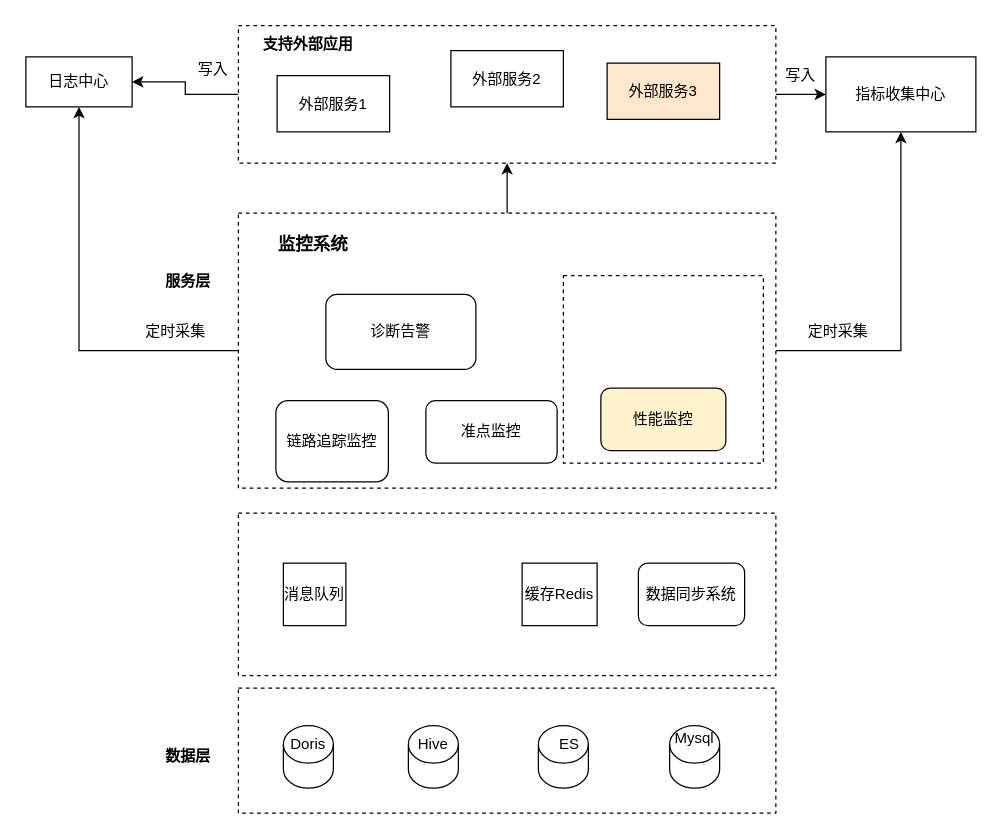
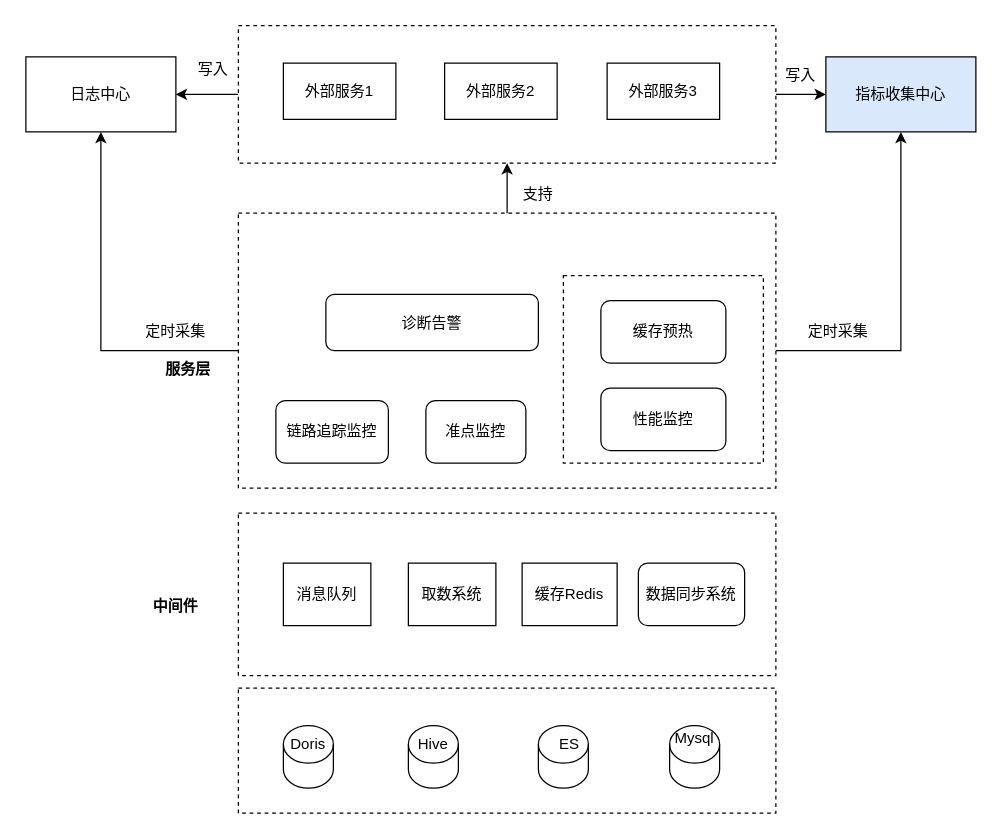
(308, 44) -> none
(507, 79) -> (501, 91)
(79, 82) -> (101, 94)
(663, 91) -> (663, 91)
(901, 94) -> (901, 94)
(333, 104) -> (339, 91)
none -> (538, 194)
(313, 244) -> none
(188, 282) -> (188, 369)
(401, 332) -> (432, 323)
none -> (663, 332)
(663, 419) -> (663, 419)
(491, 432) -> (476, 432)
(332, 441) -> (332, 432)
(314, 594) -> (327, 594)
none -> (452, 594)
(559, 594) -> (569, 594)
none -> (176, 607)
(188, 757) -> none
